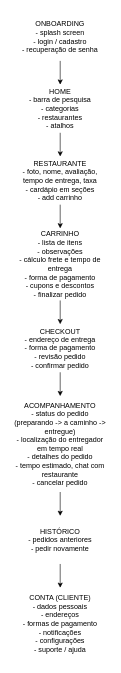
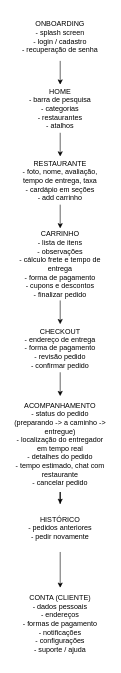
(60, 540) -> (60, 528)
